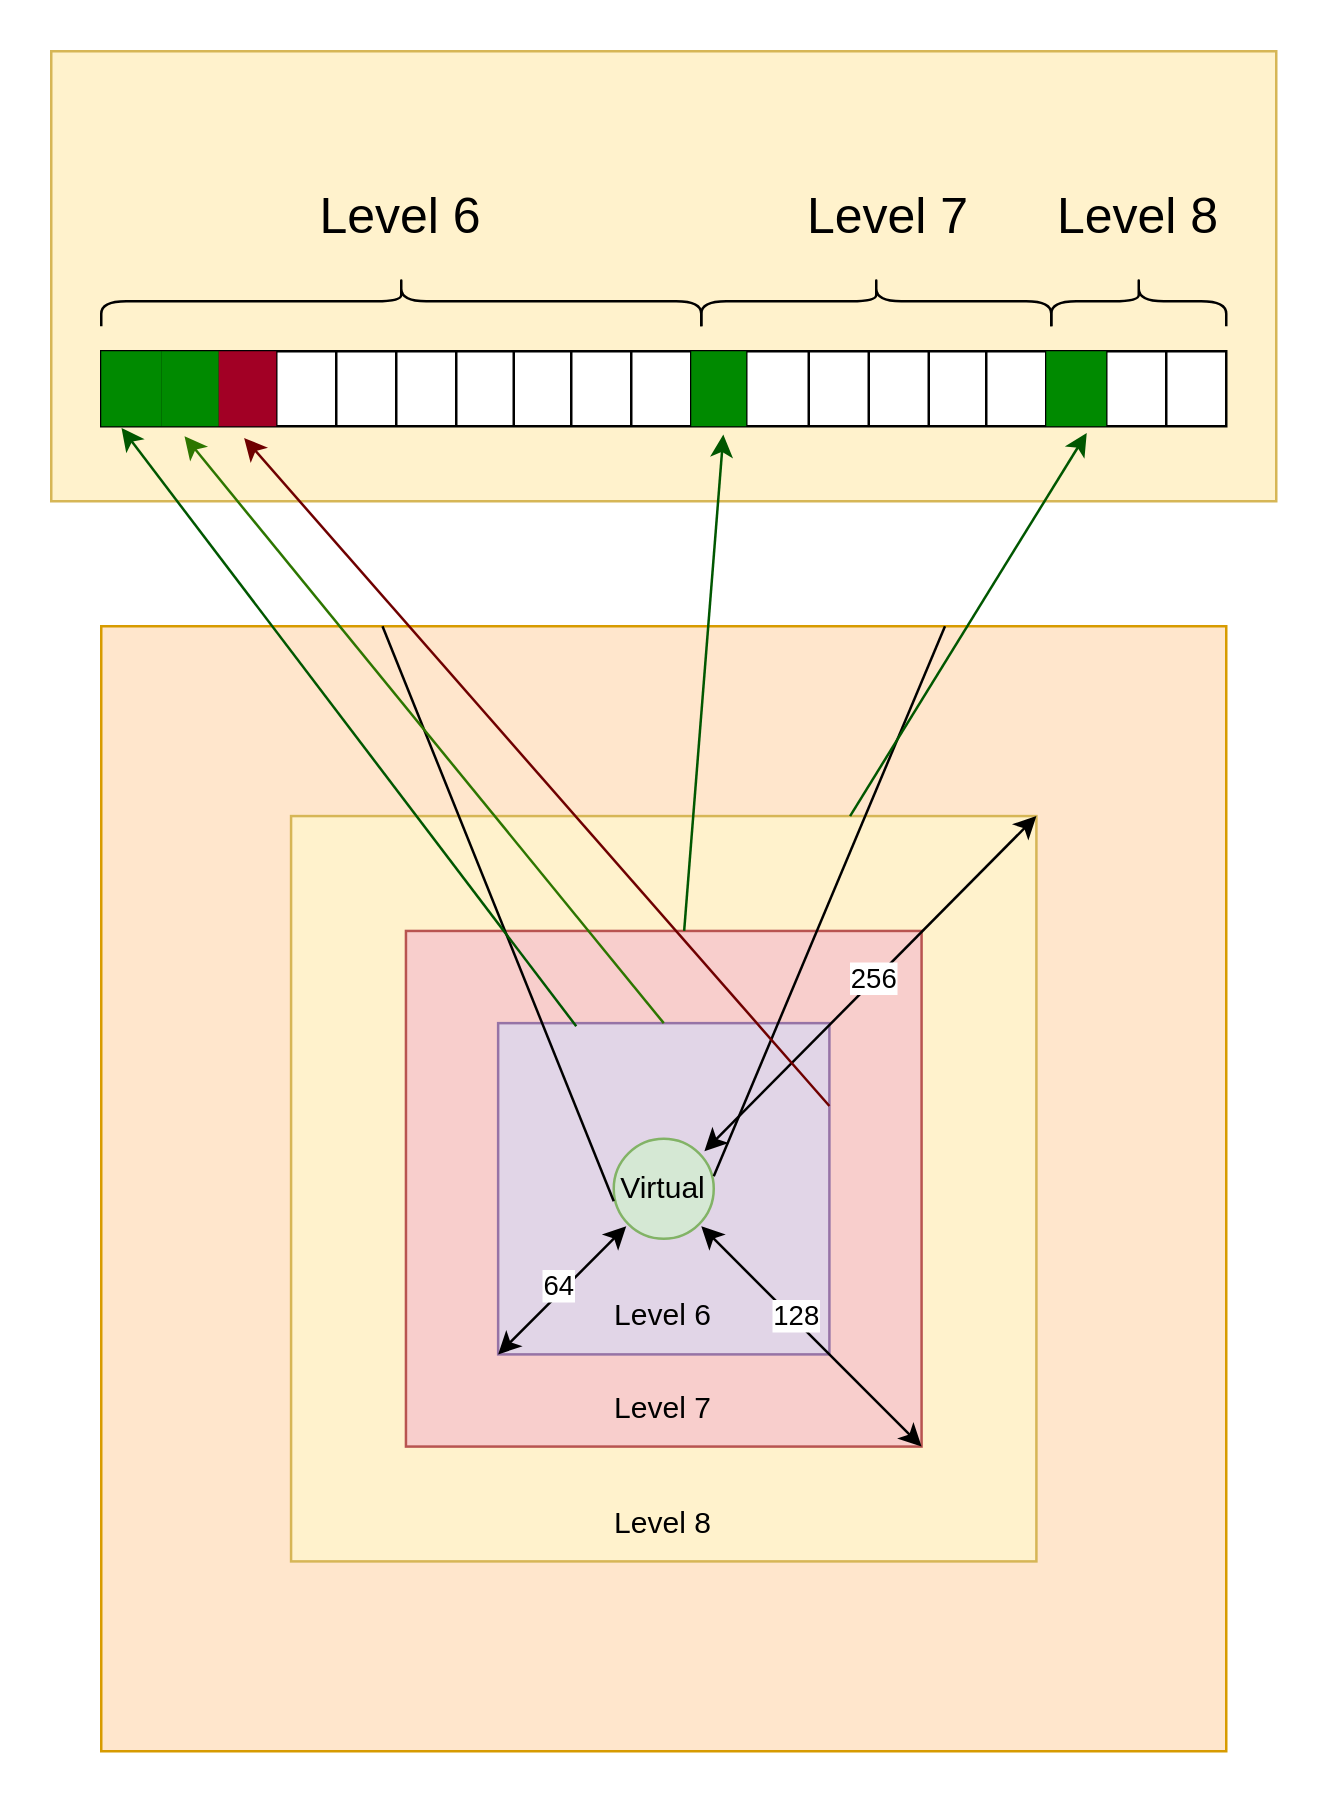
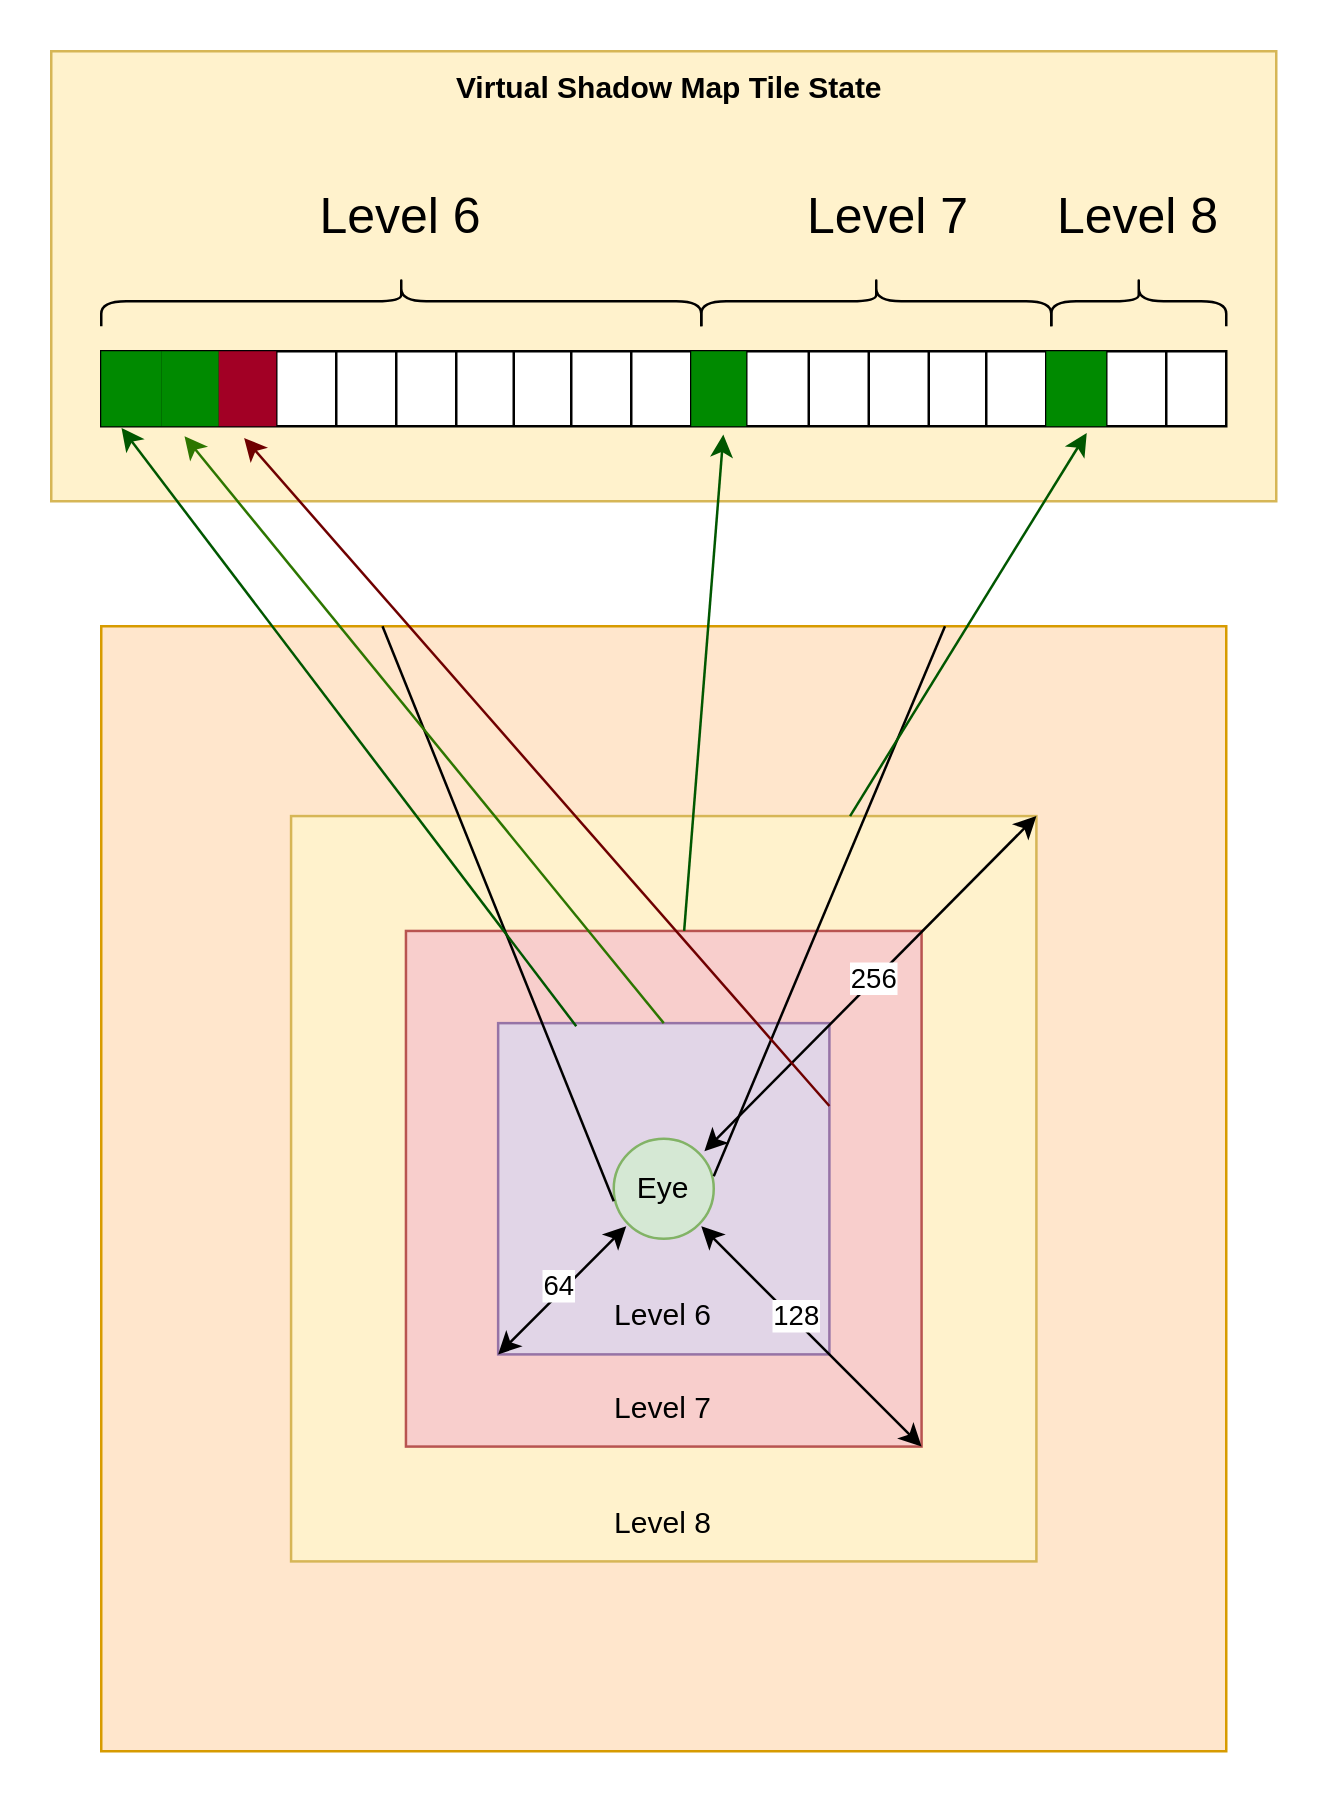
none -> (670, 89)
(664, 1189) -> (664, 1189)
